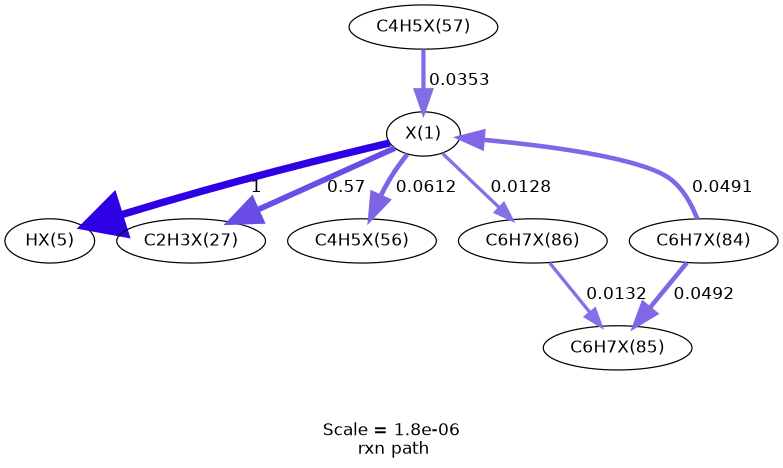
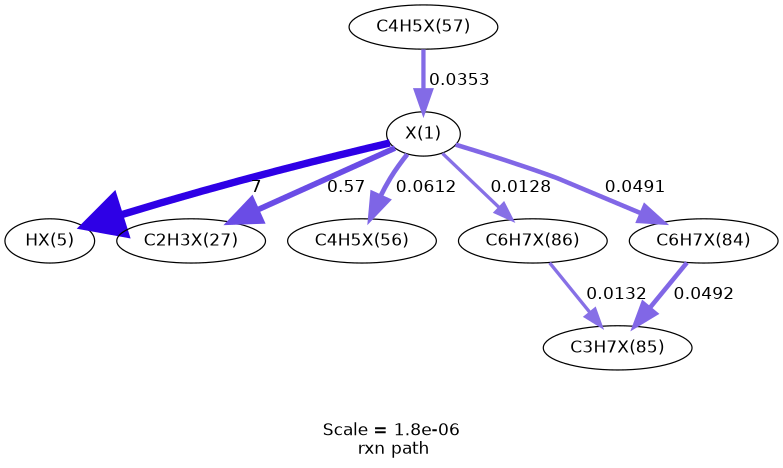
(602, 156) -> (550, 175)
(254, 187) -> (254, 187)
(618, 348) -> (618, 348)
